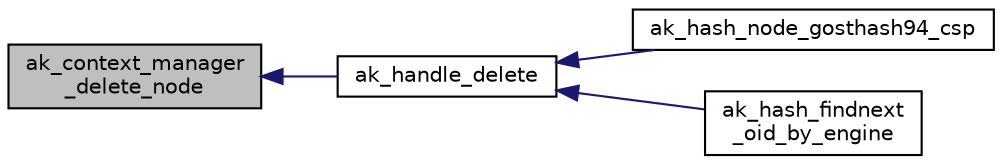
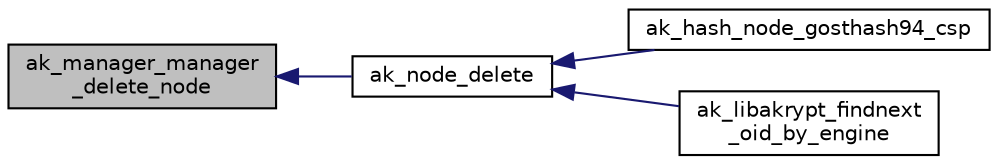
(135, 76) -> (142, 76)
(447, 76) -> (452, 76)
(813, 123) -> (809, 123)
